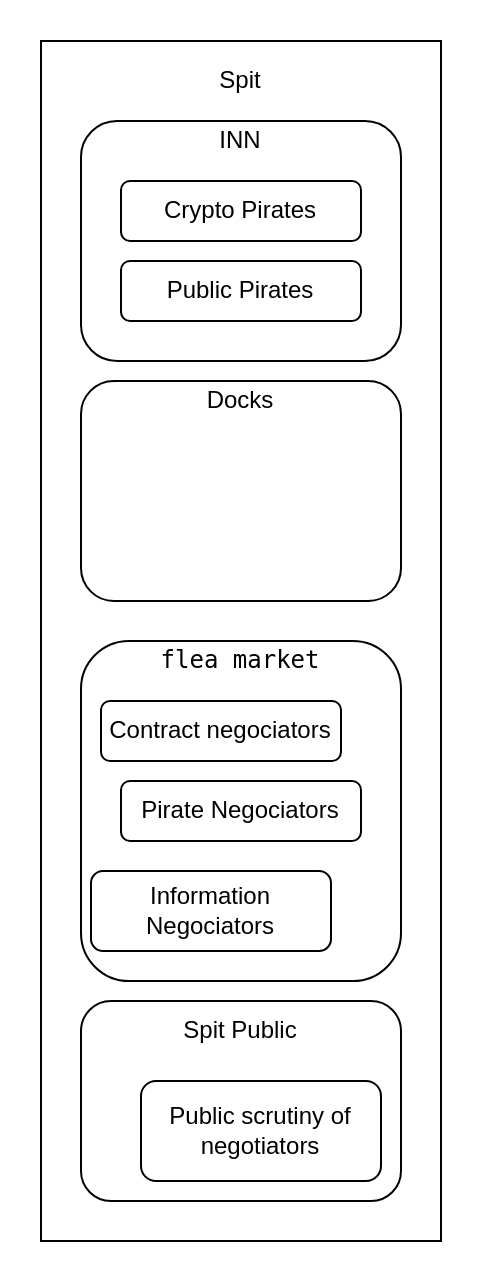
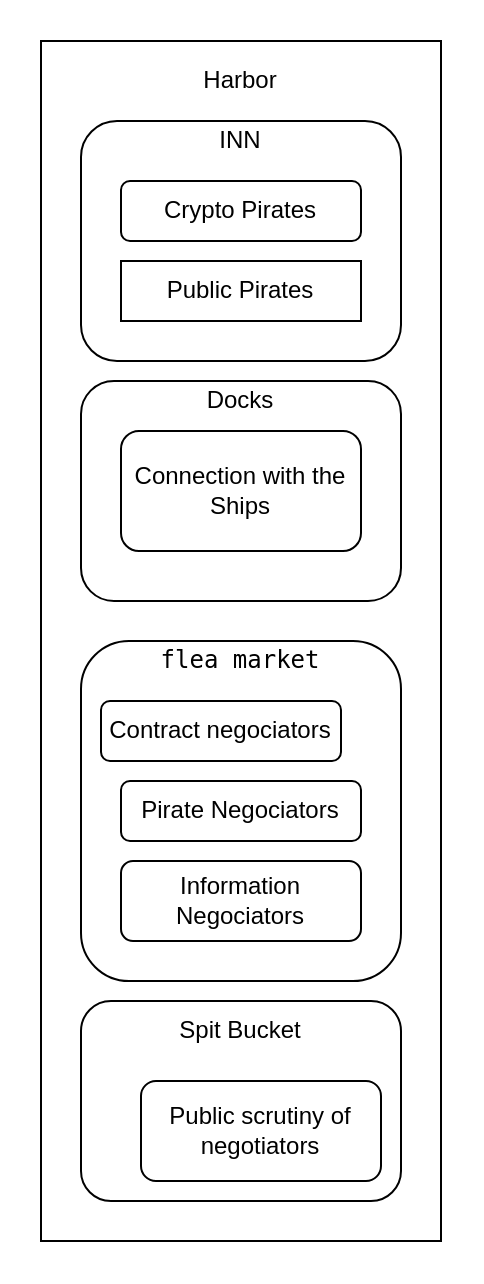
(241, 81) -> (241, 81)
(241, 291) -> (241, 291)
none -> (241, 491)
(211, 911) -> (241, 901)
(241, 1031) -> (241, 1031)
